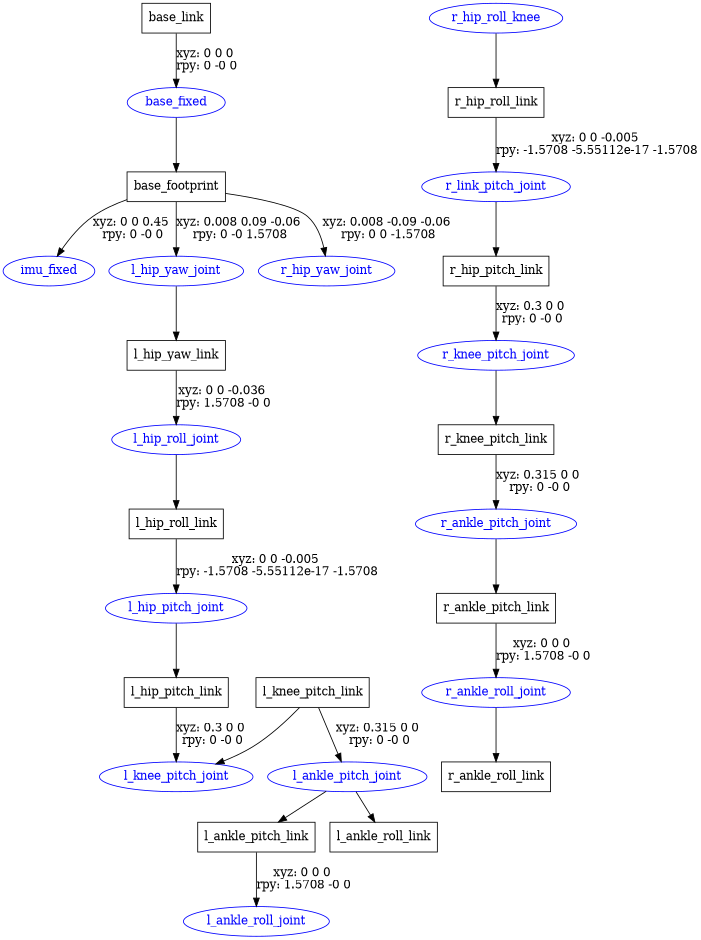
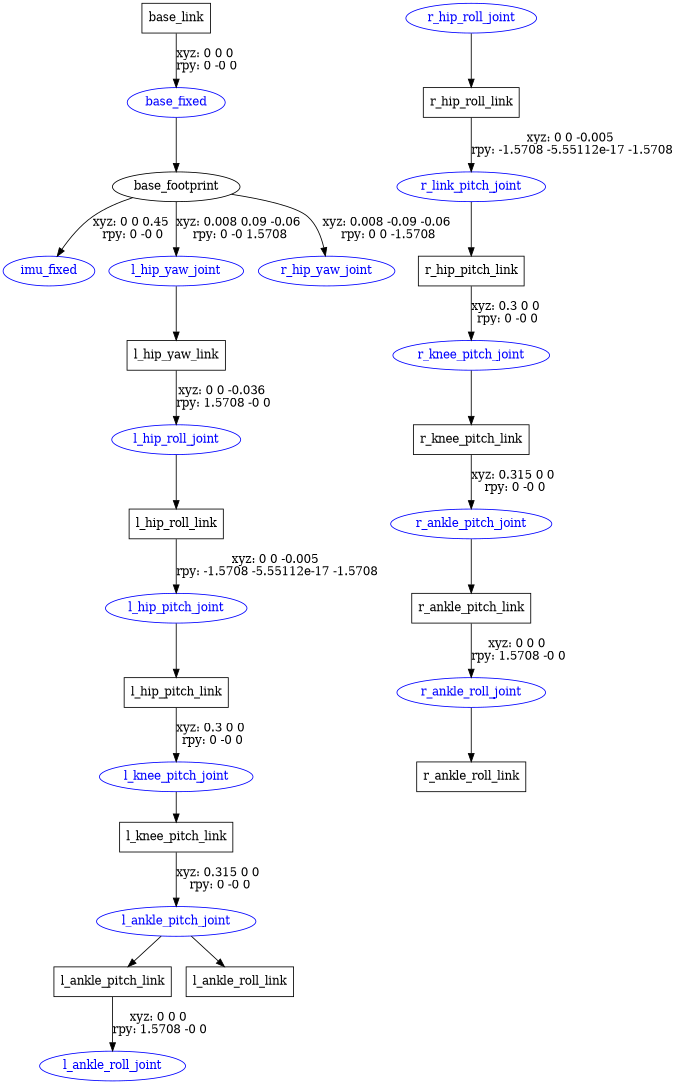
(496, 18) -> (471, 18)
(176, 187) -> (176, 187)
(265, 739) -> (176, 803)
